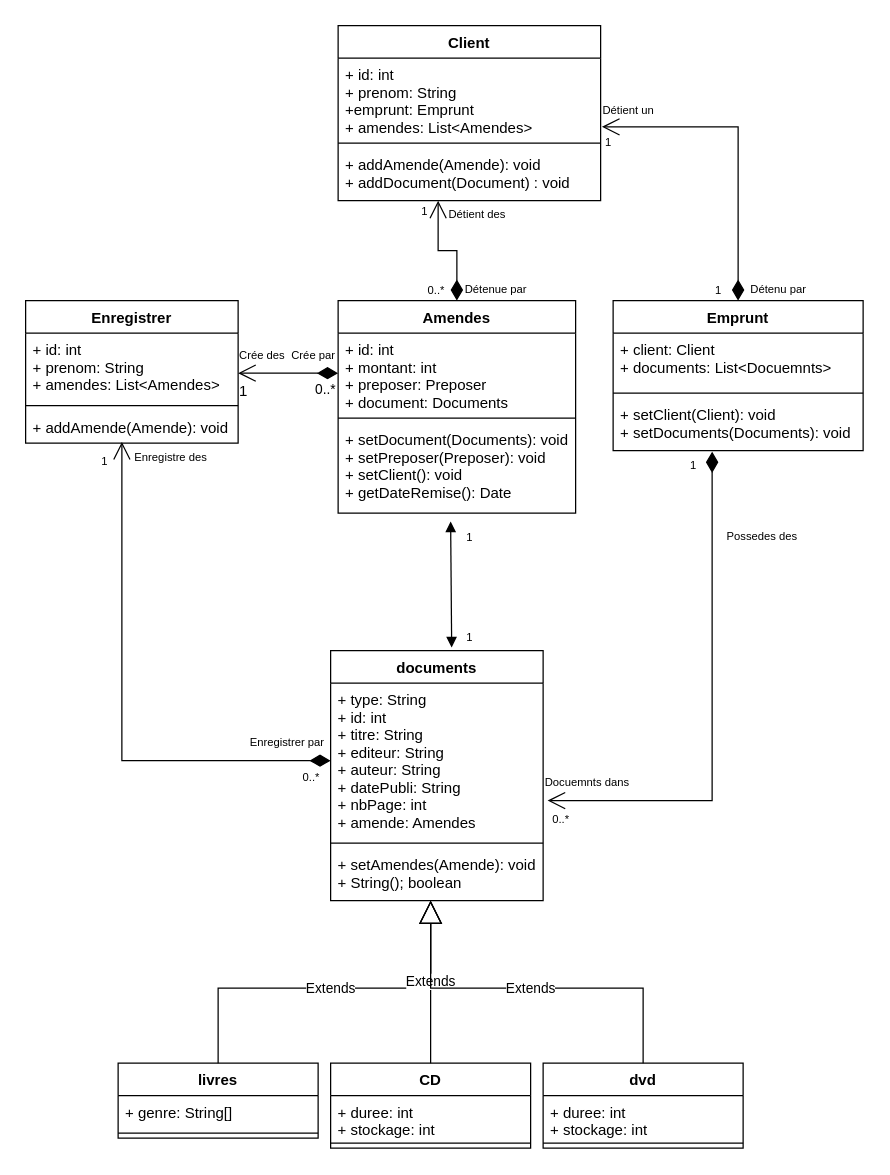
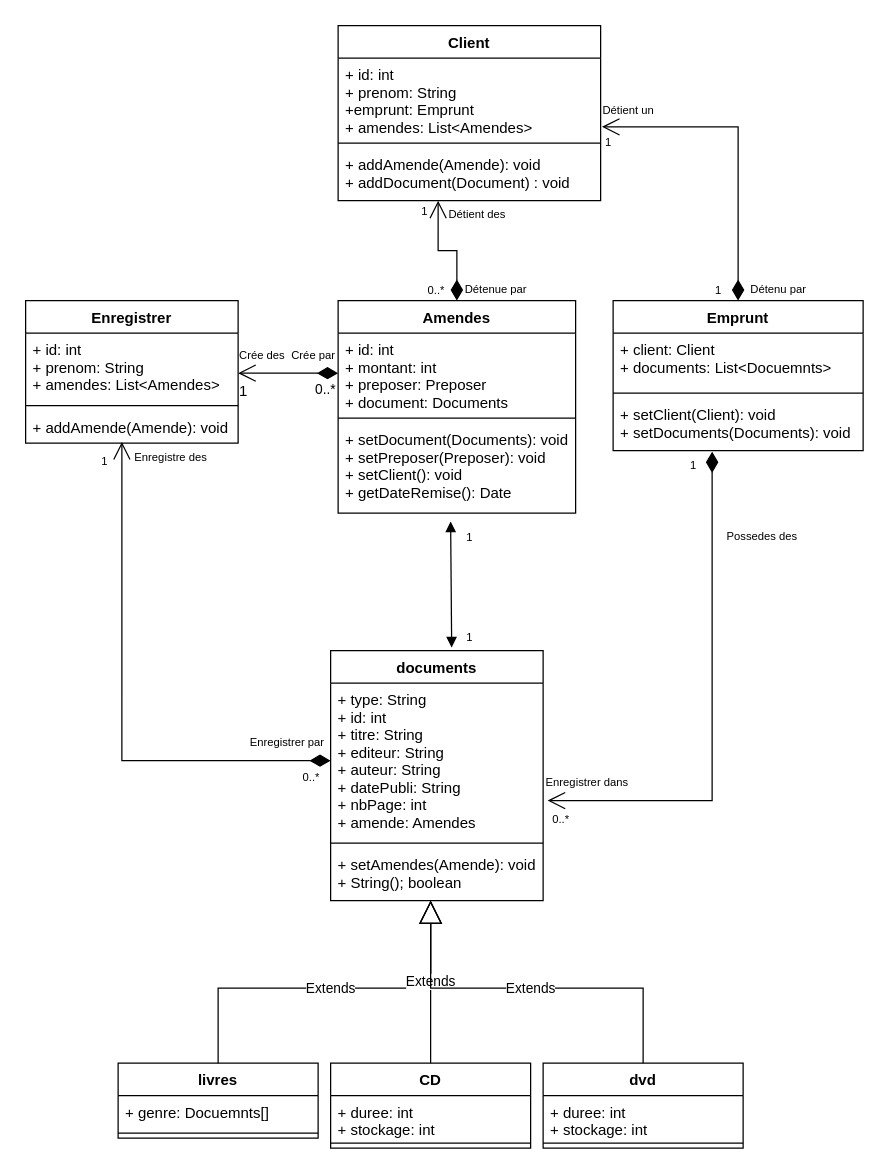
(588, 783) -> (588, 783)
(189, 1113) -> (203, 1113)
